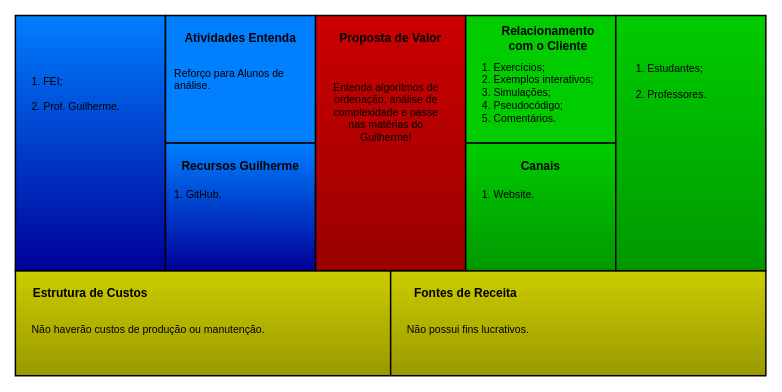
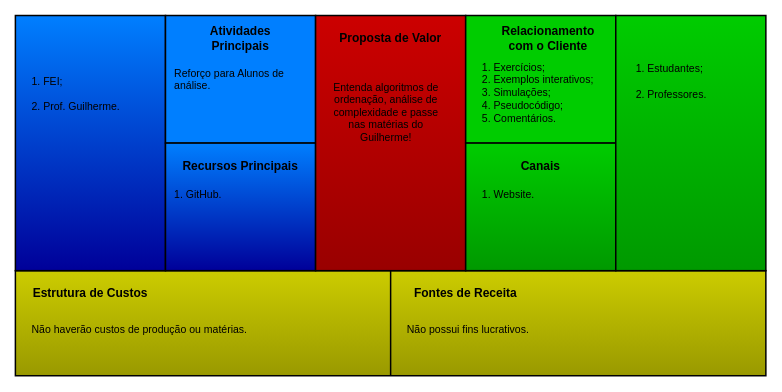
(240, 38) -> (240, 38)
(240, 165) -> (240, 165)
(155, 329) -> (147, 329)
